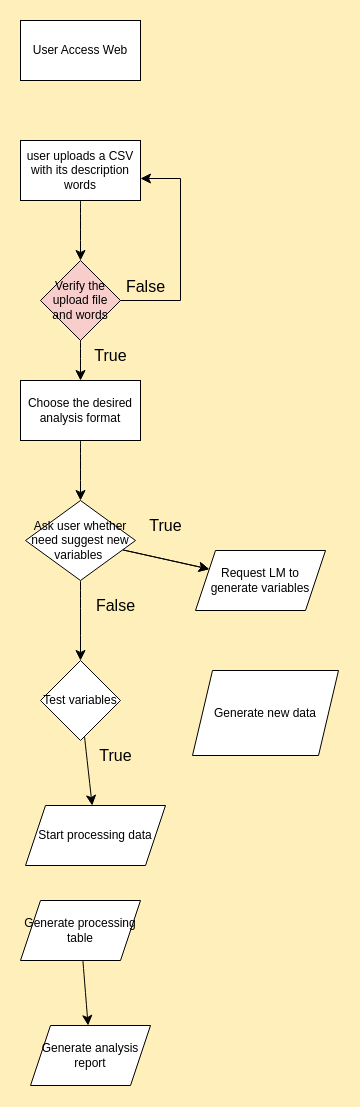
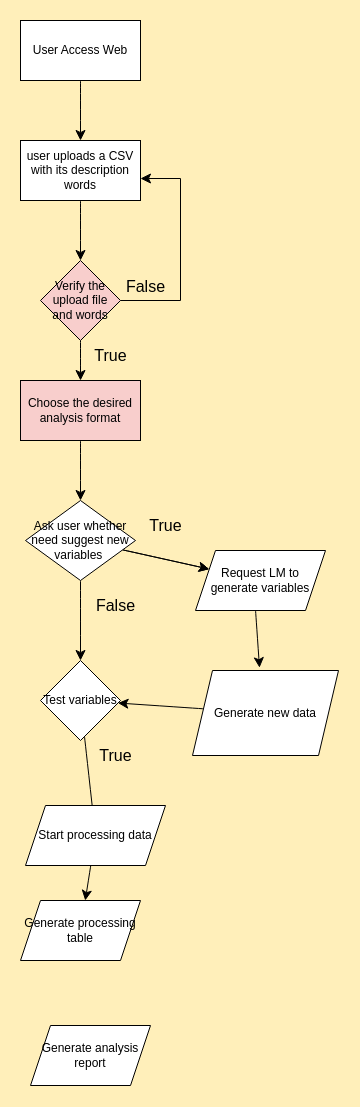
none -> (81, 107)
(81, 411) -> (81, 411)
none -> (257, 636)
none -> (164, 706)
(91, 796) -> (91, 799)
none -> (89, 879)
(85, 989) -> none
